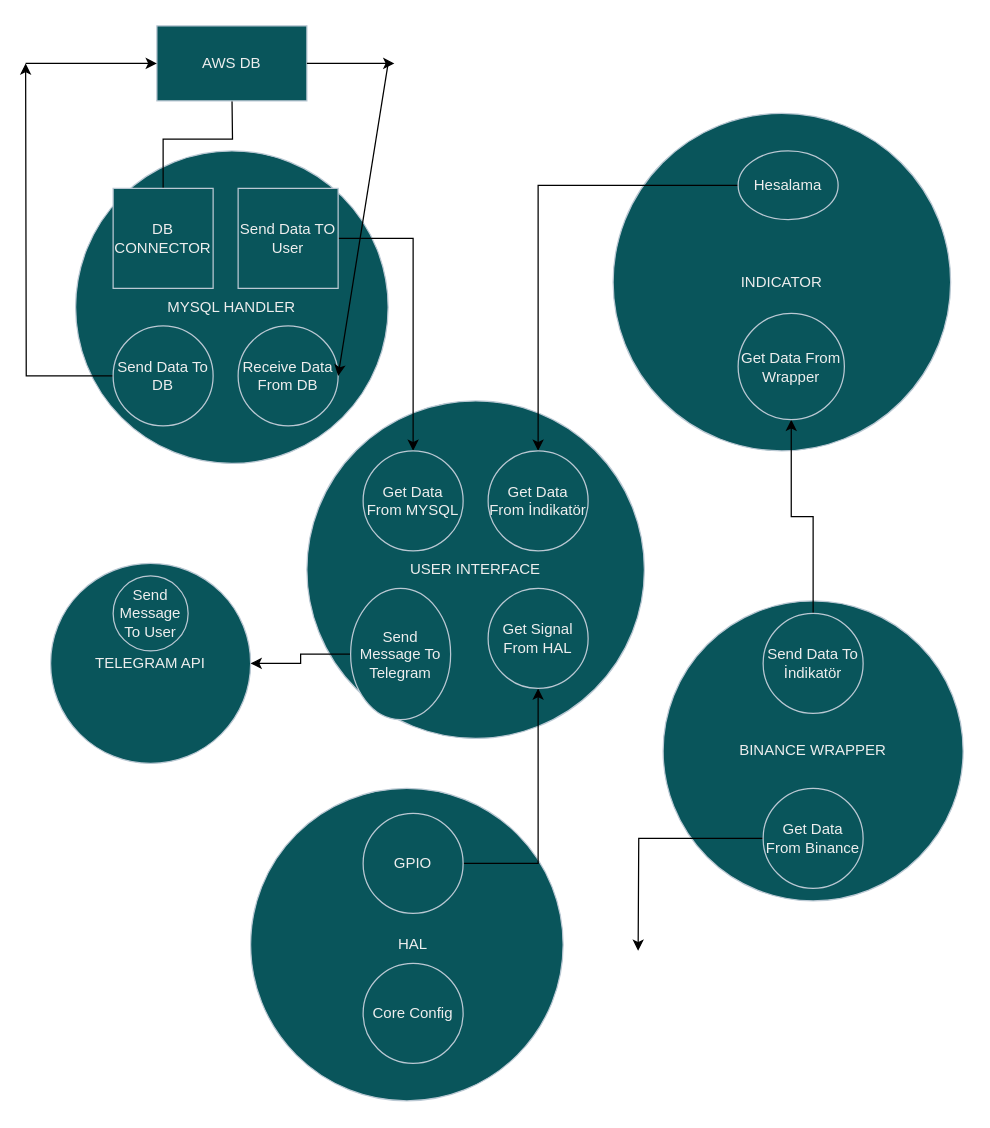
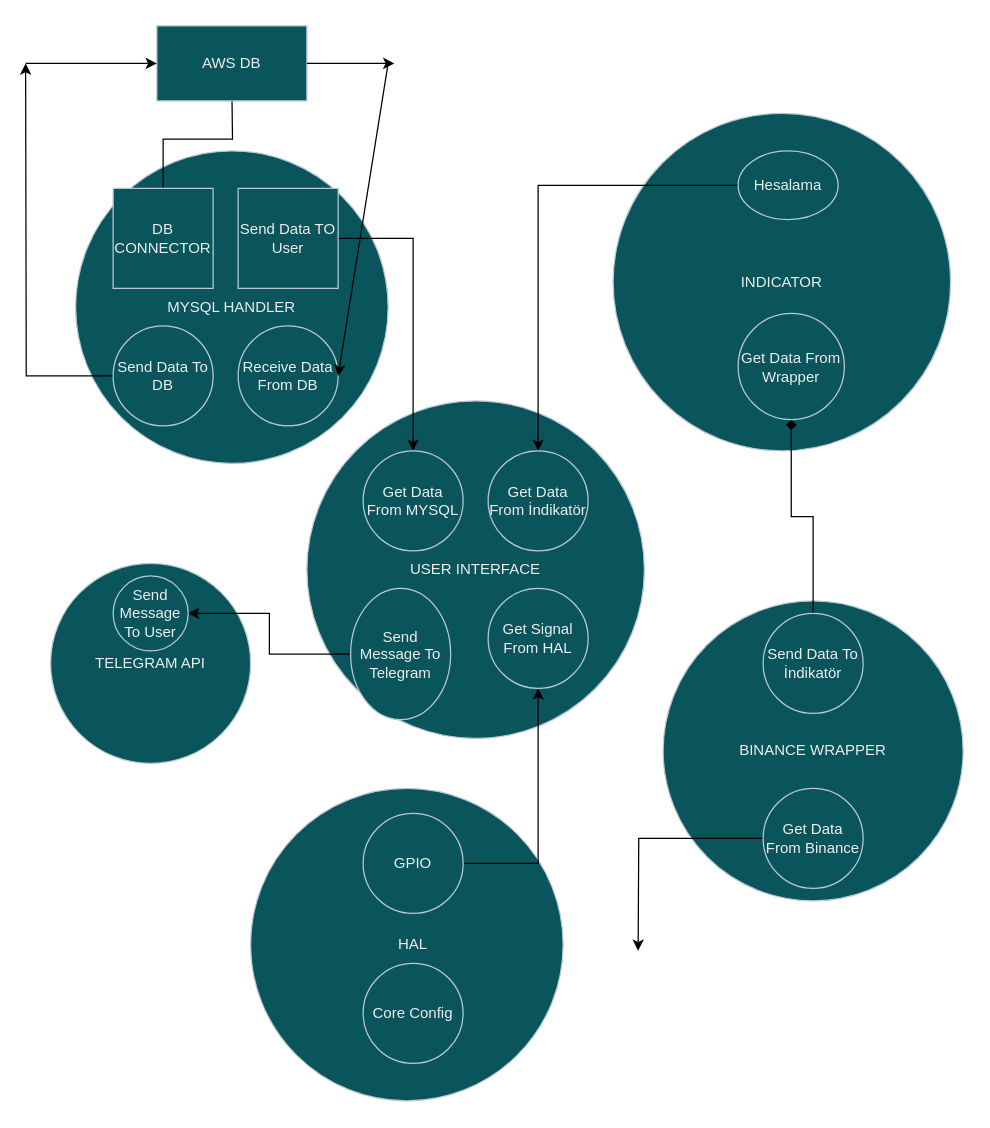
(791, 429) -> (791, 430)
(285, 663) -> (269, 632)
